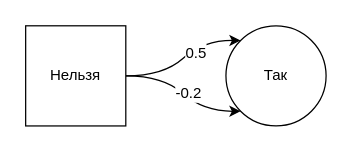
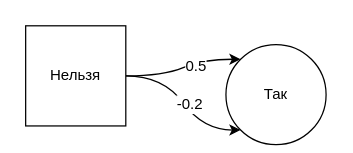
(276, 76) -> (276, 94)
